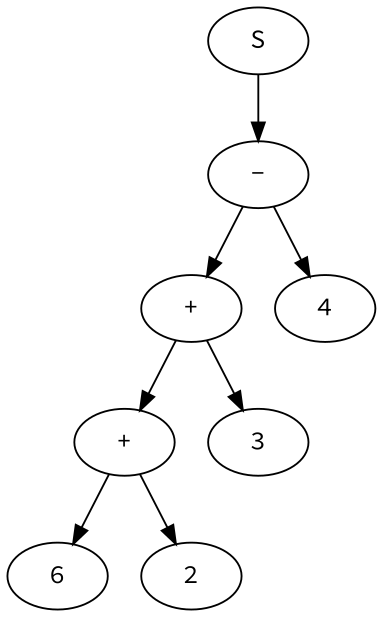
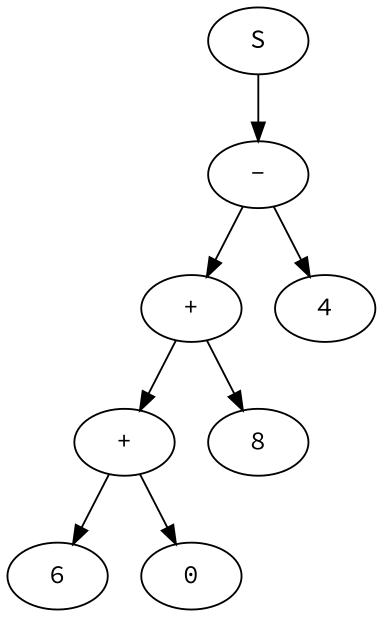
(258, 442) -> (258, 442)
(191, 576) -> (191, 576)
